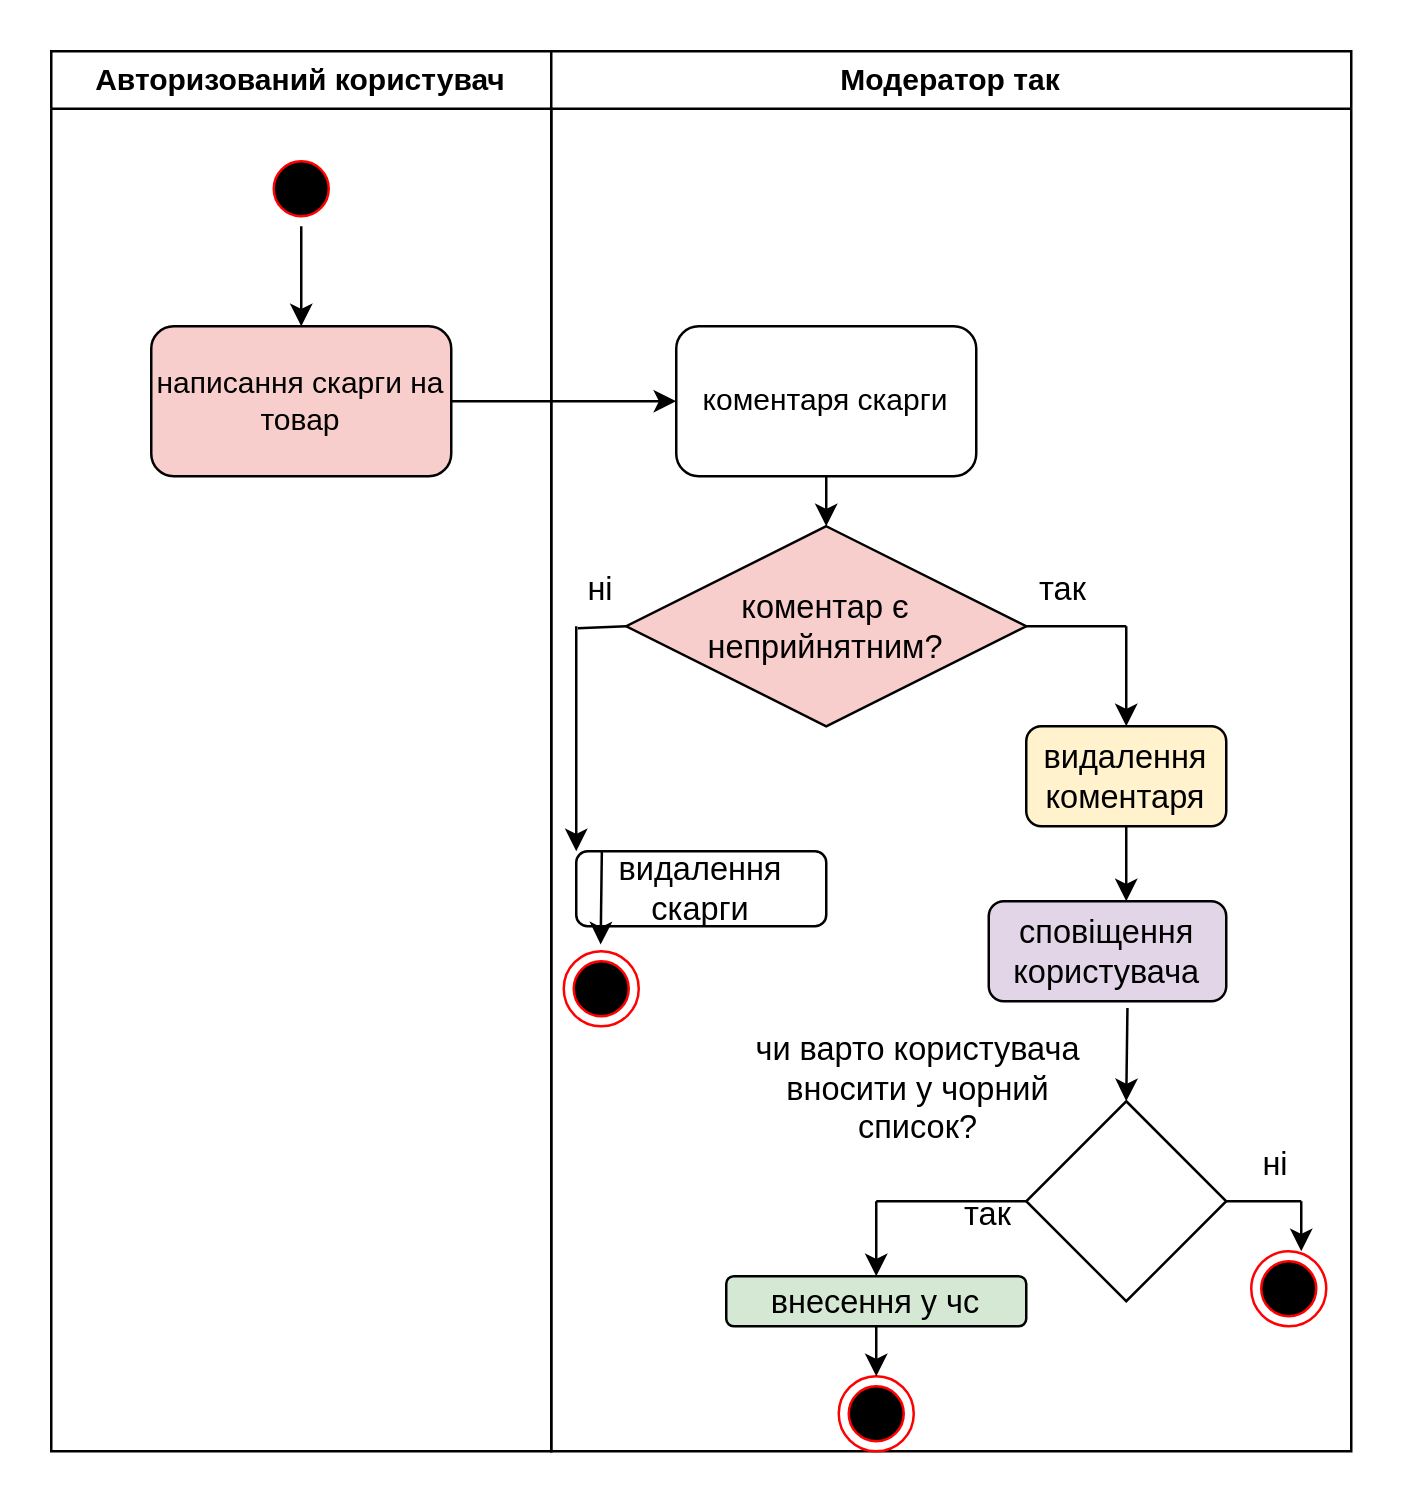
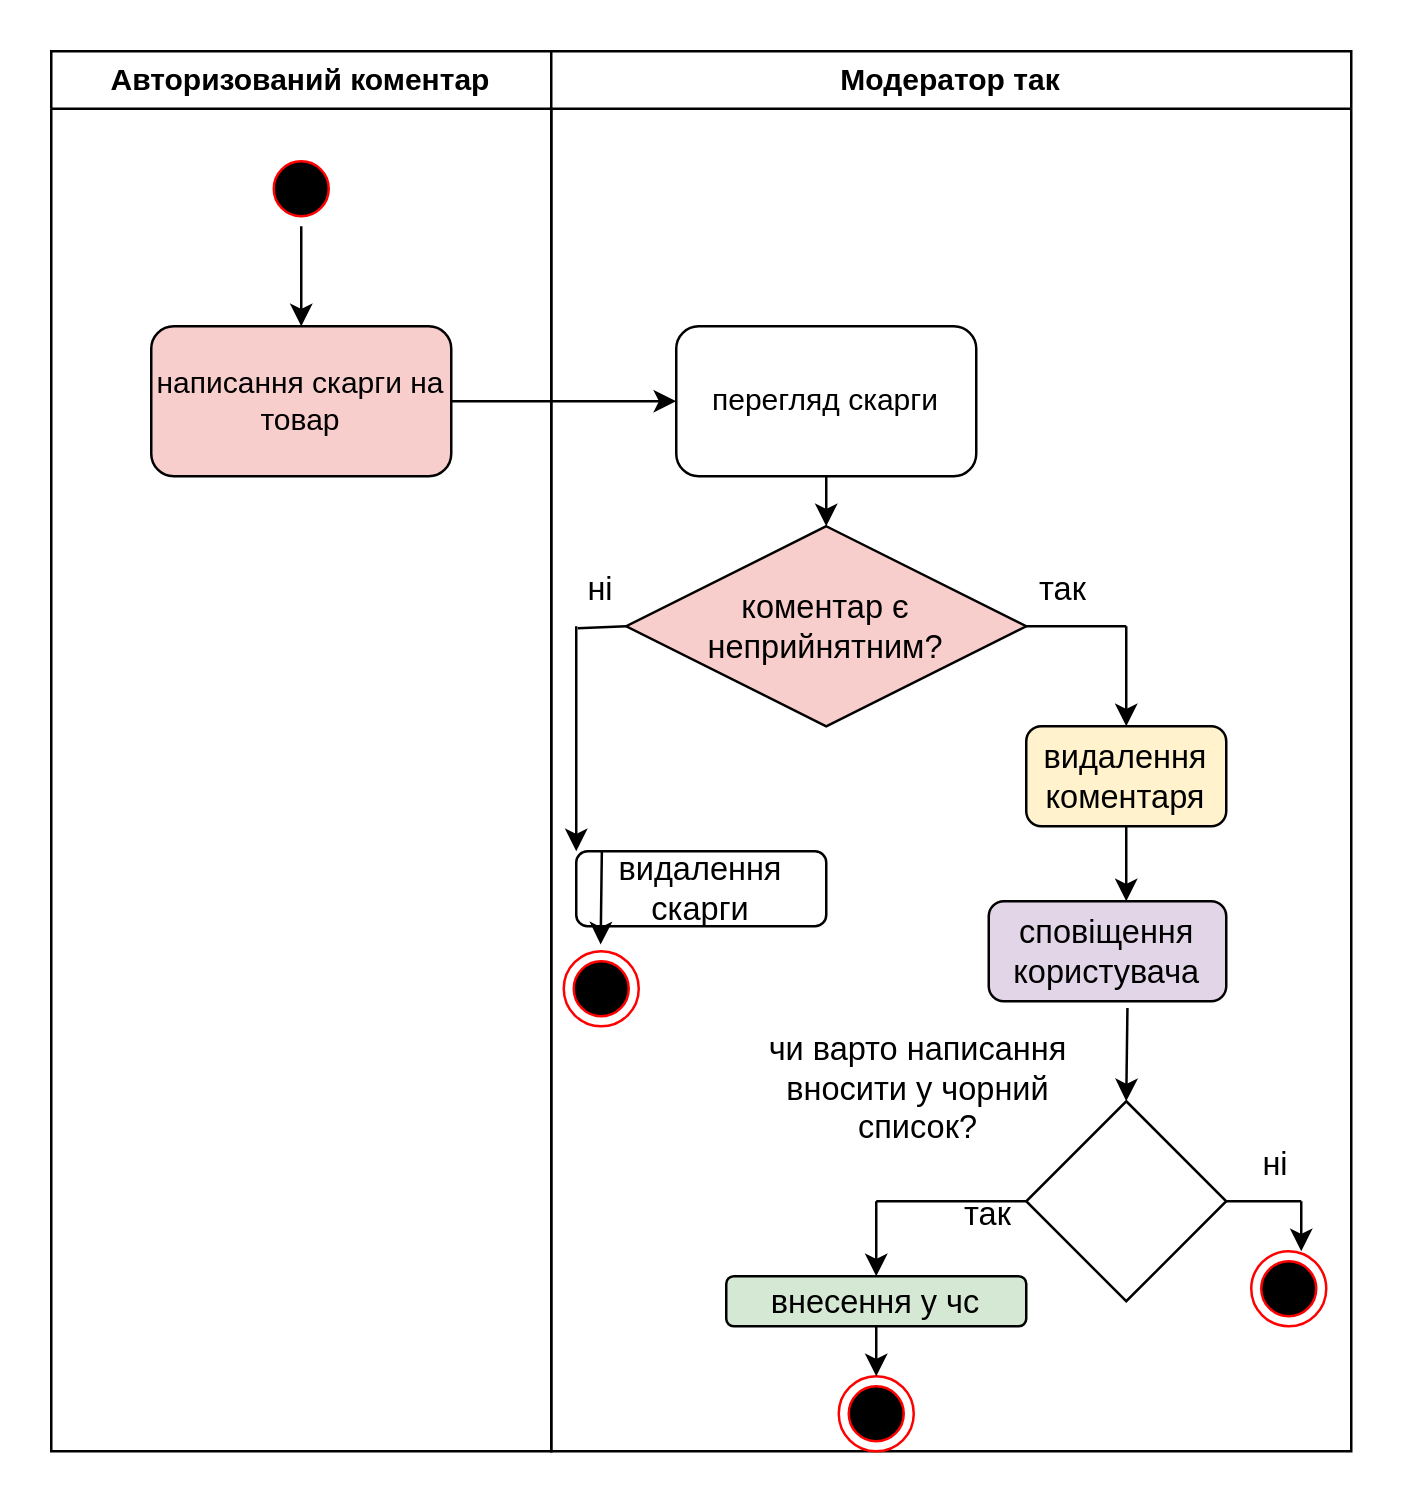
(301, 81) -> (301, 81)
(826, 401) -> (826, 401)
(919, 1089) -> (919, 1089)
